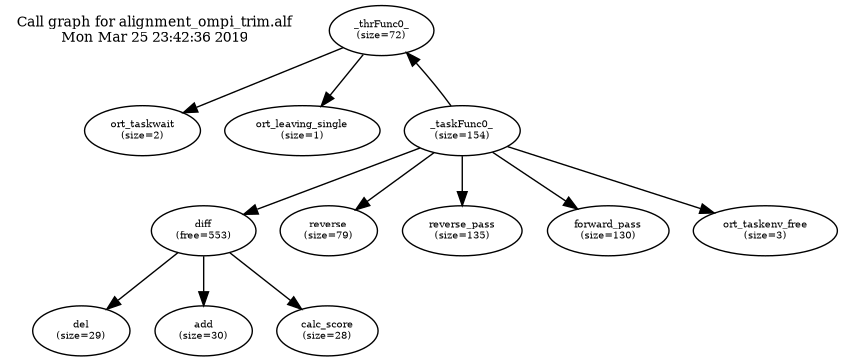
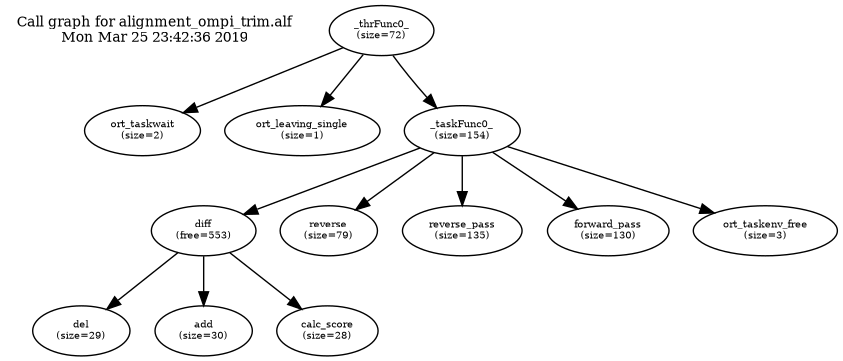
(434, 84) -> (410, 77)
